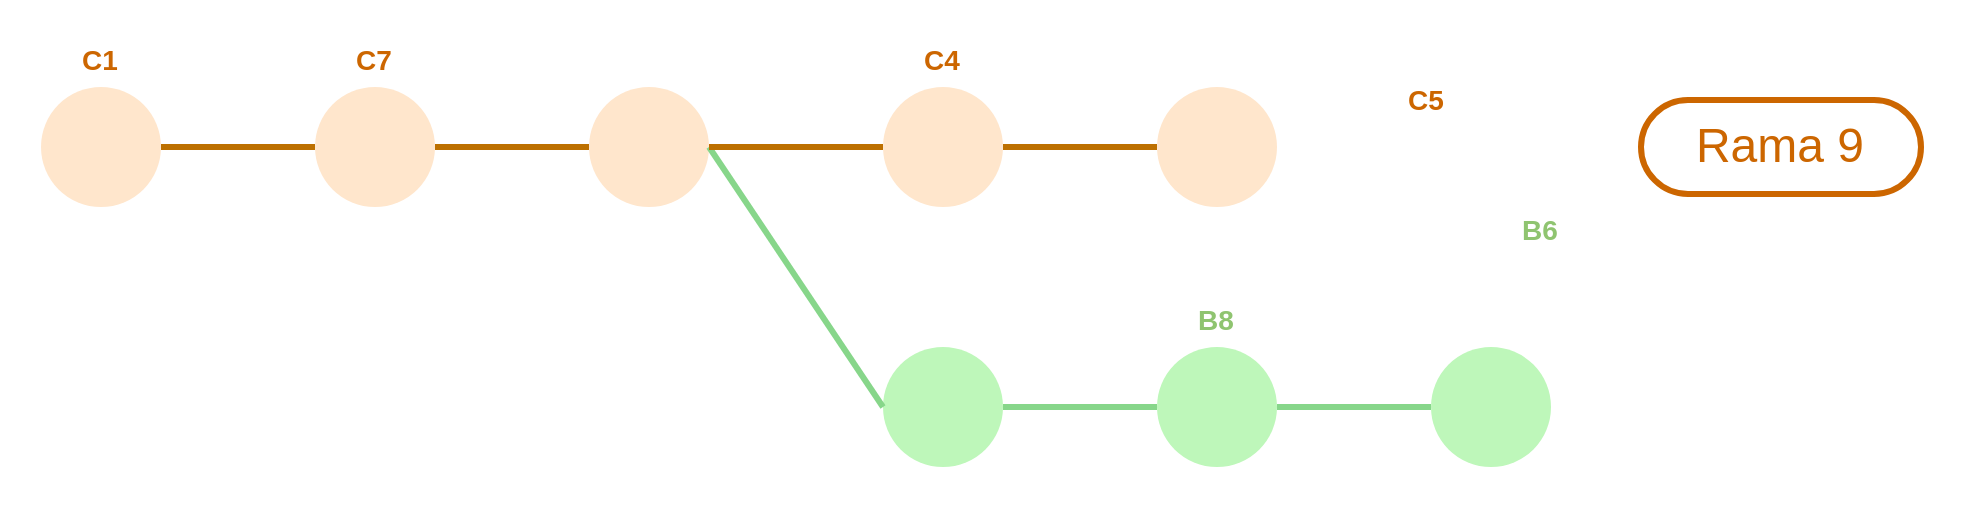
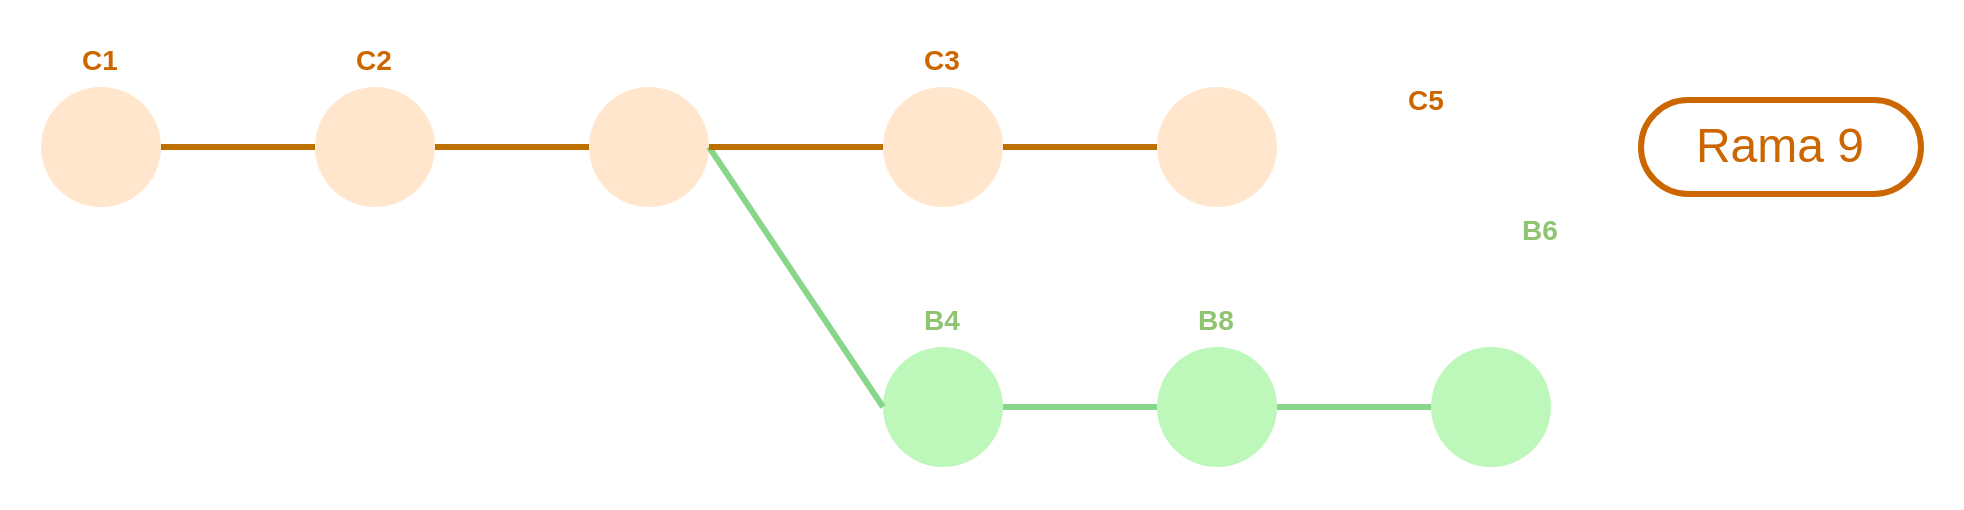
(375, 61) -> (375, 61)
(943, 61) -> (943, 61)
none -> (943, 321)
